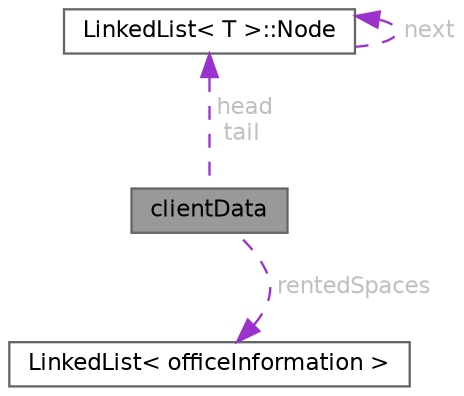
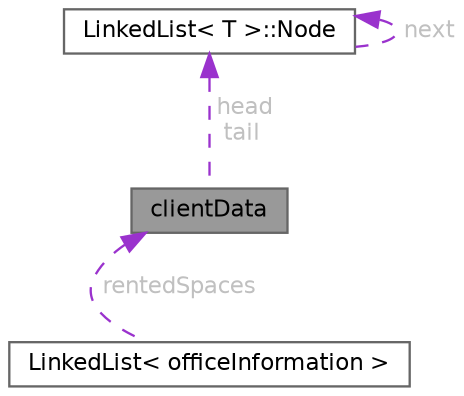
(268, 275) -> (93, 301)
